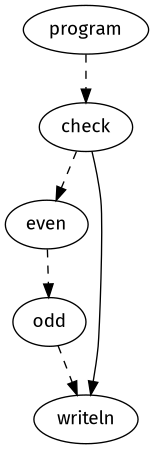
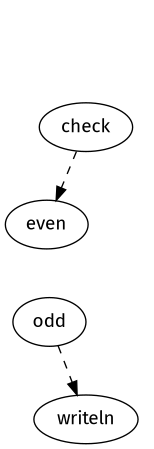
(86, 30) -> none
(101, 266) -> none
(48, 267) -> none
